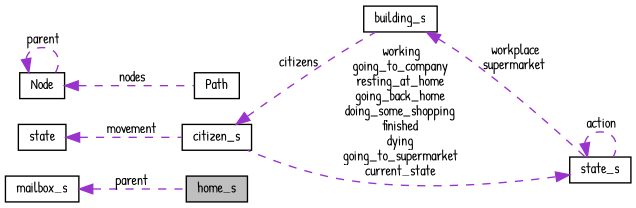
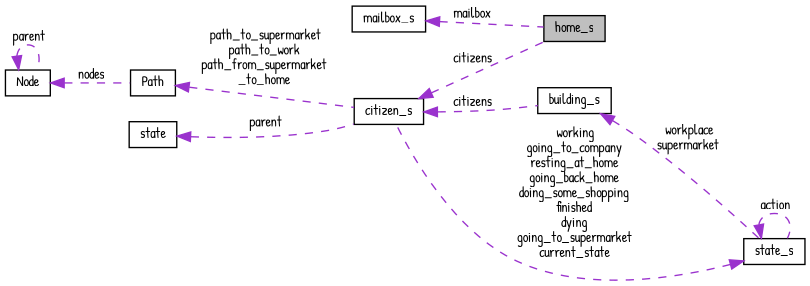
none -> (488, 67)
none -> (272, 97)
(131, 130) -> (264, 123)
(131, 182) -> (471, 14)
